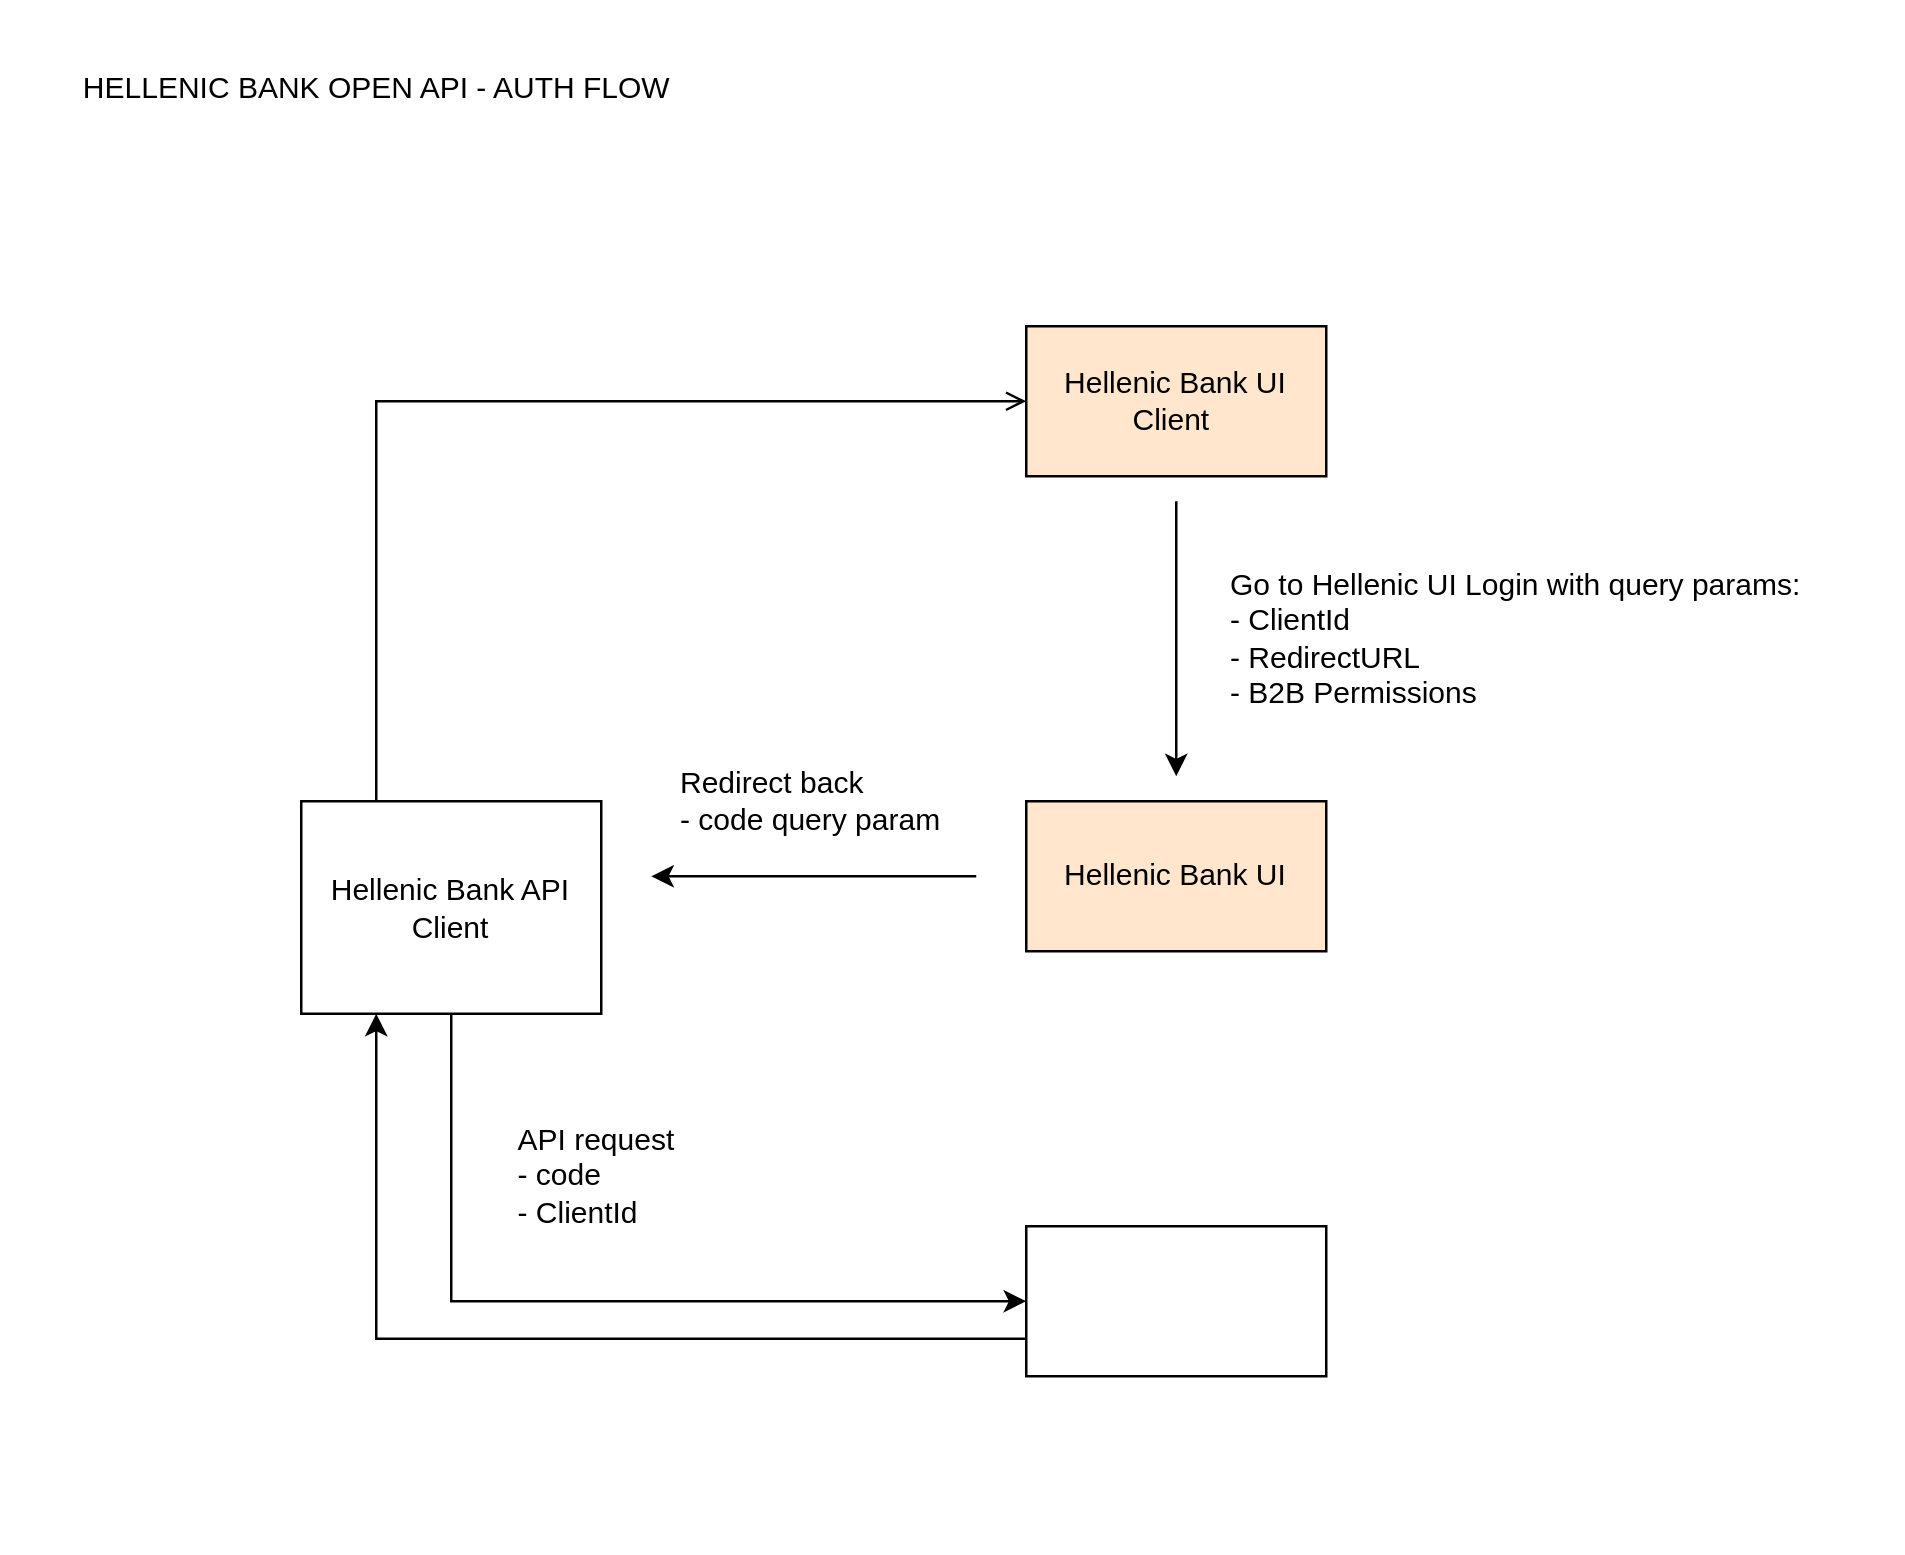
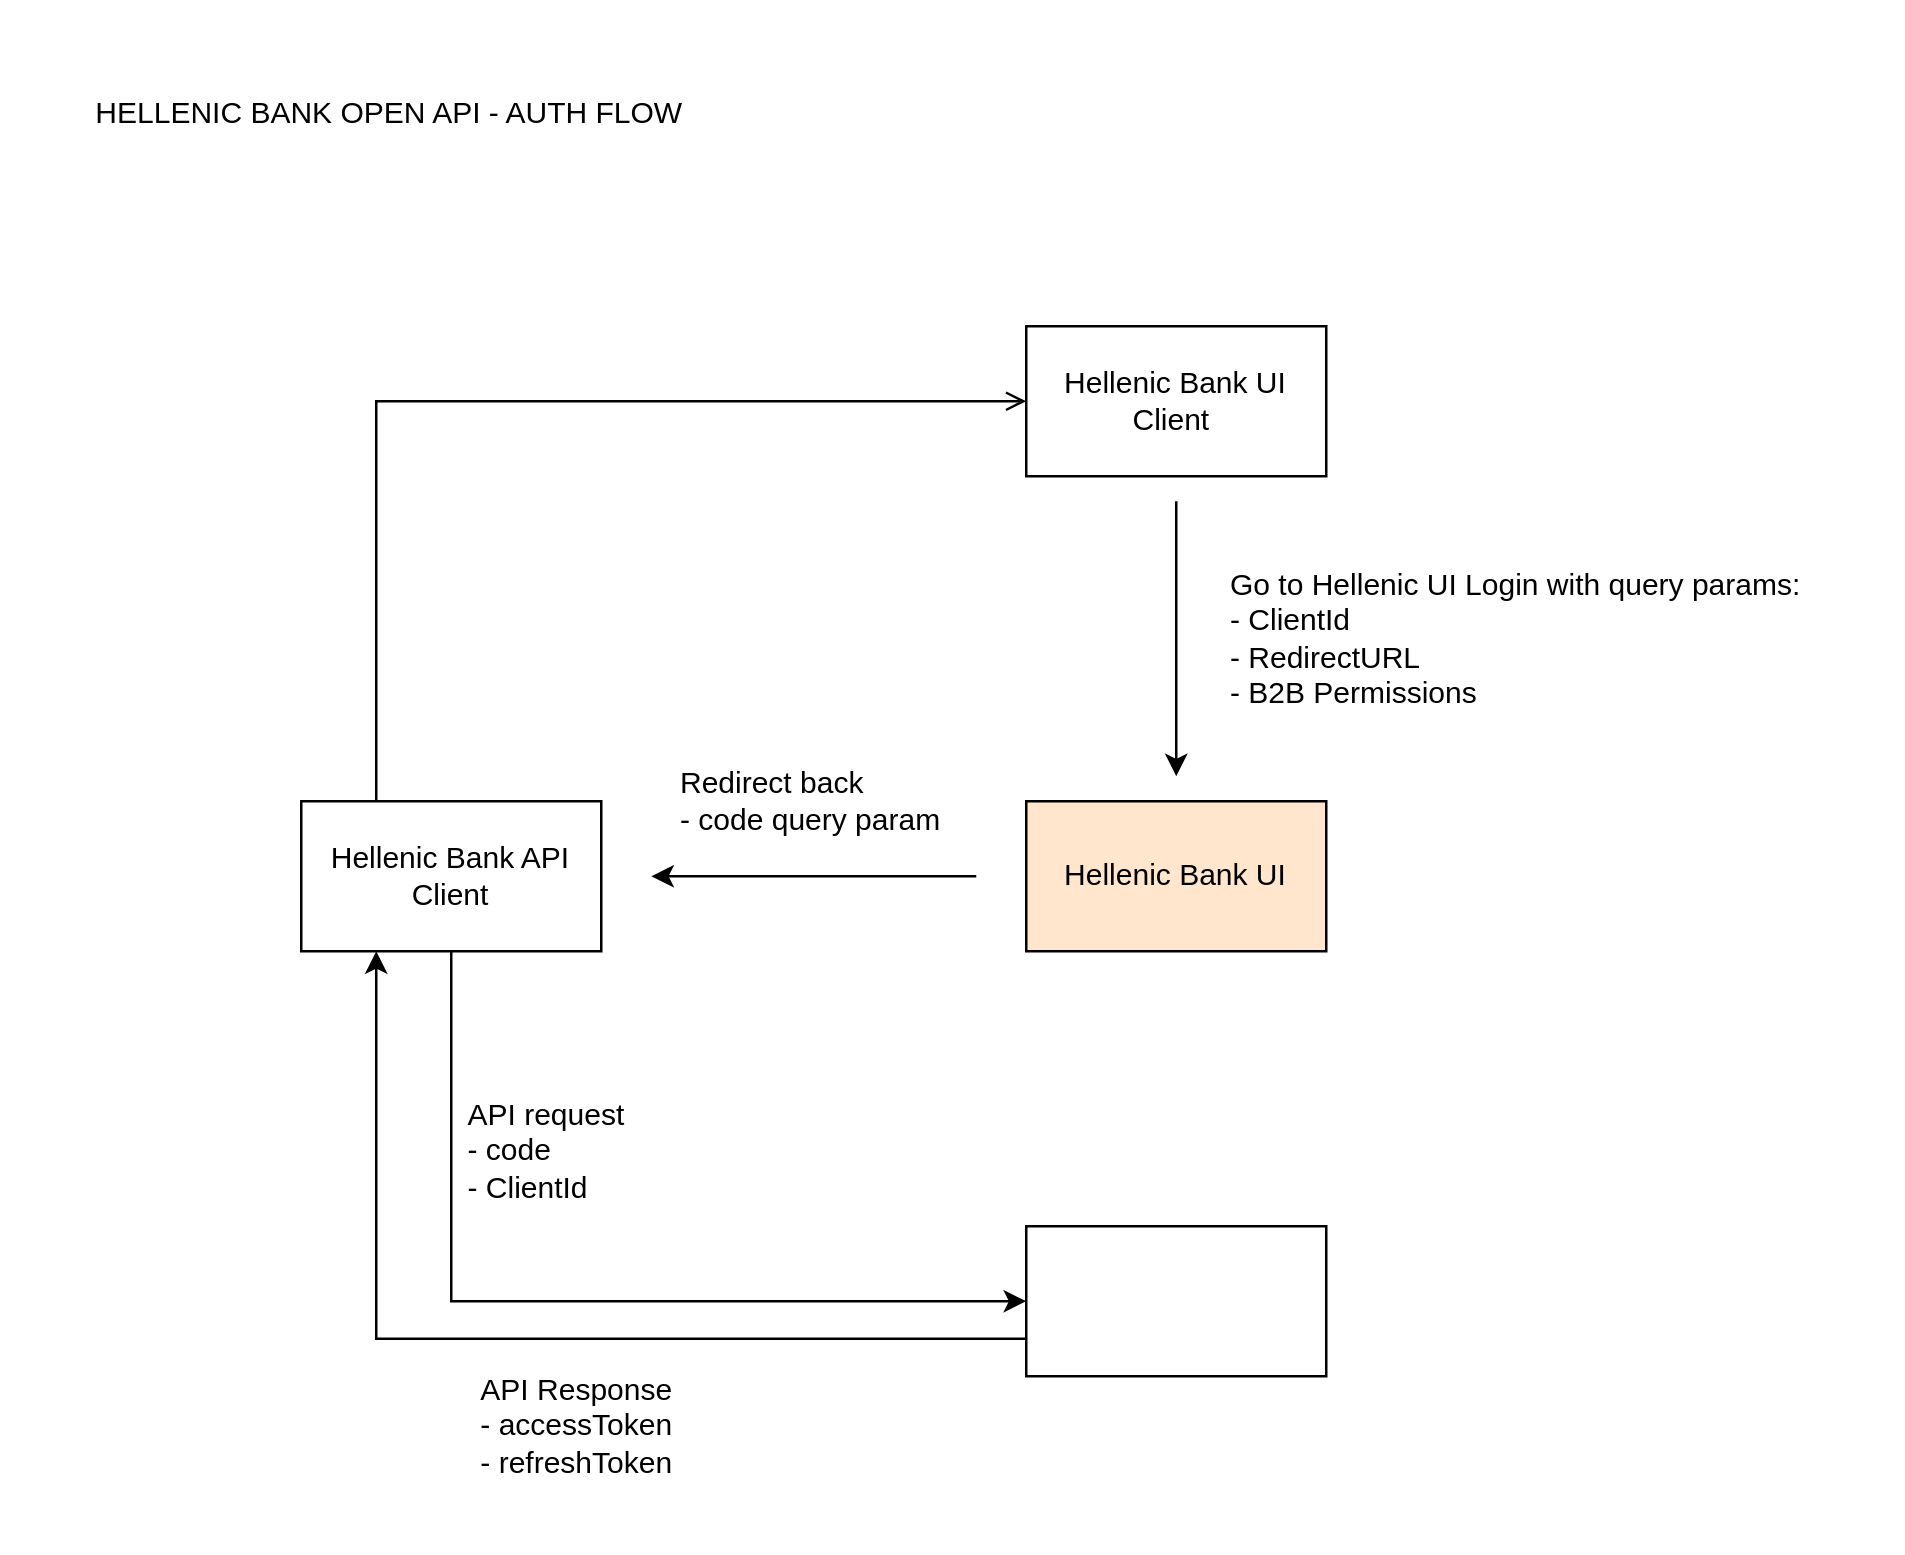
(376, 89) -> (389, 114)
(1176, 401) -> (1176, 401)
(451, 908) -> (451, 876)
(626, 1176) -> (576, 1151)
none -> (576, 1426)
